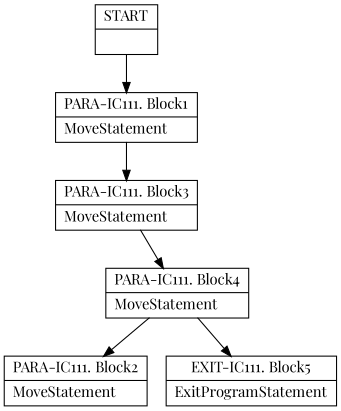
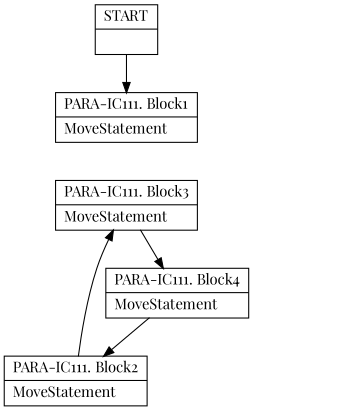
(126, 156) -> (89, 297)
(251, 381) -> none
